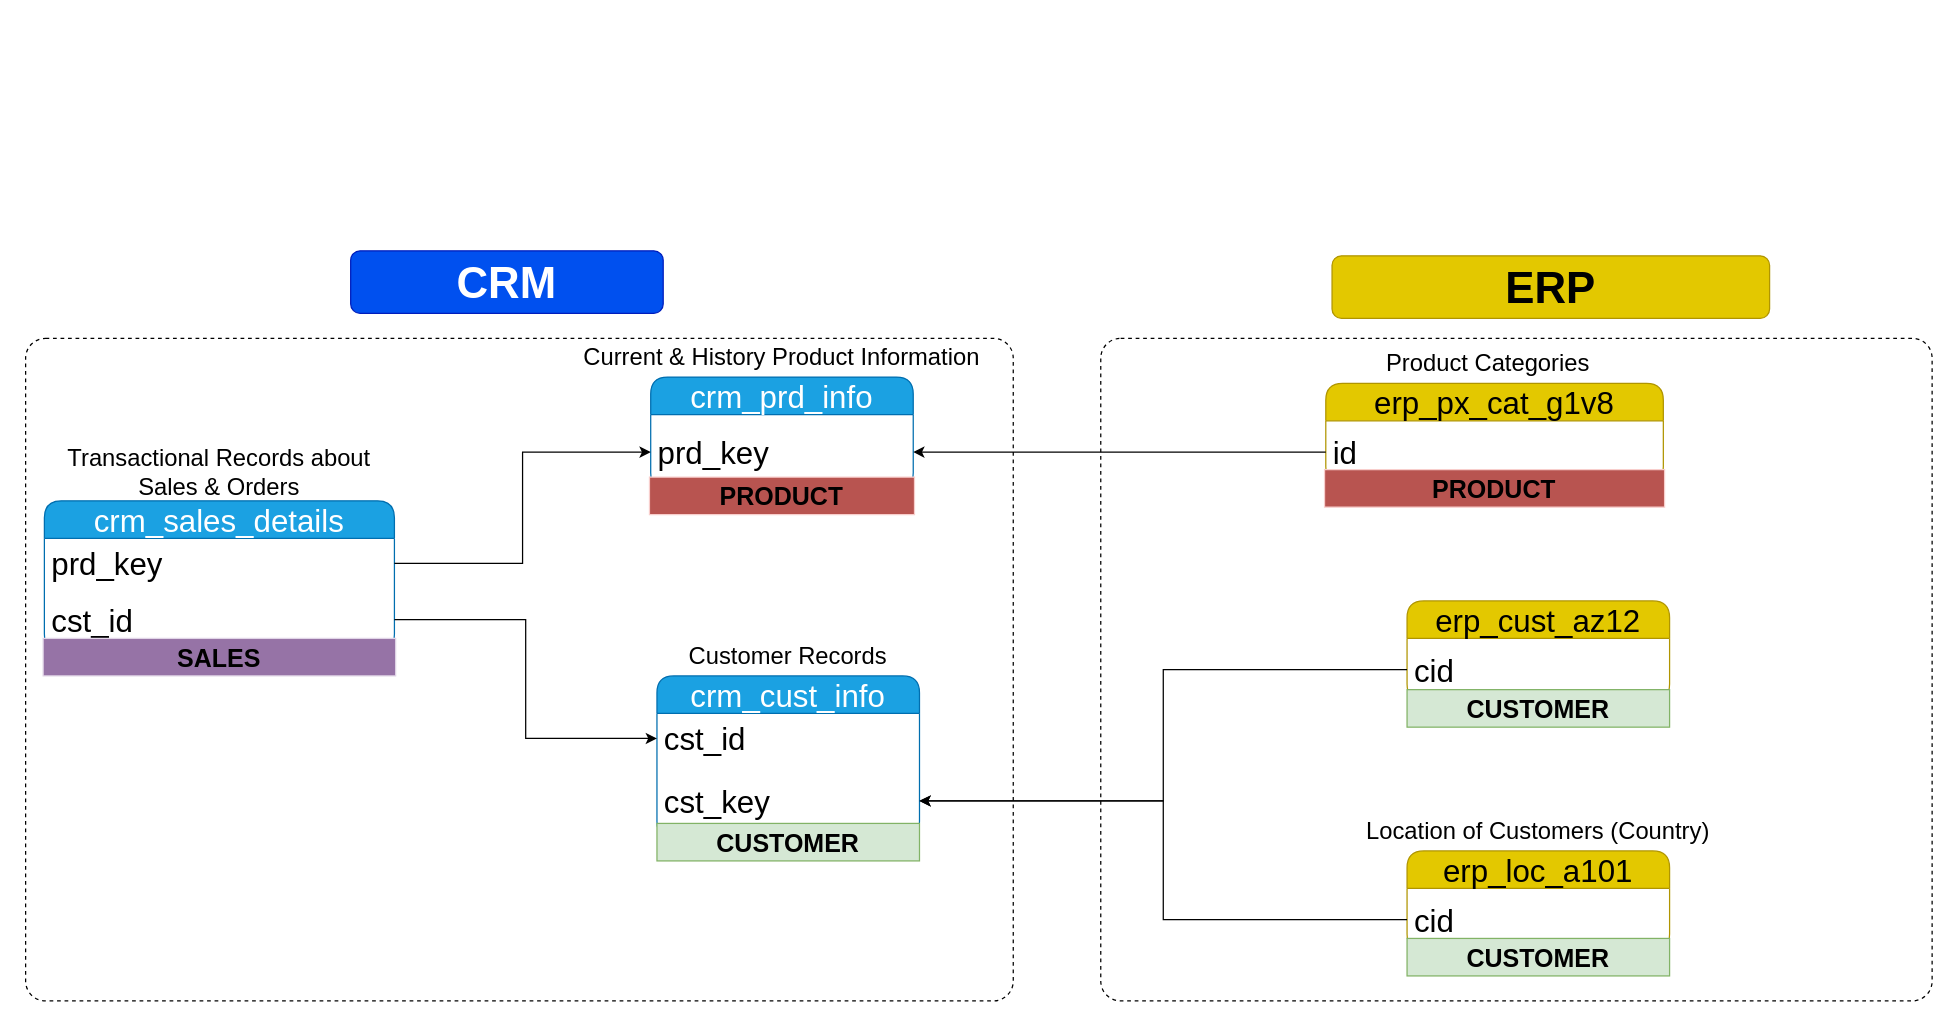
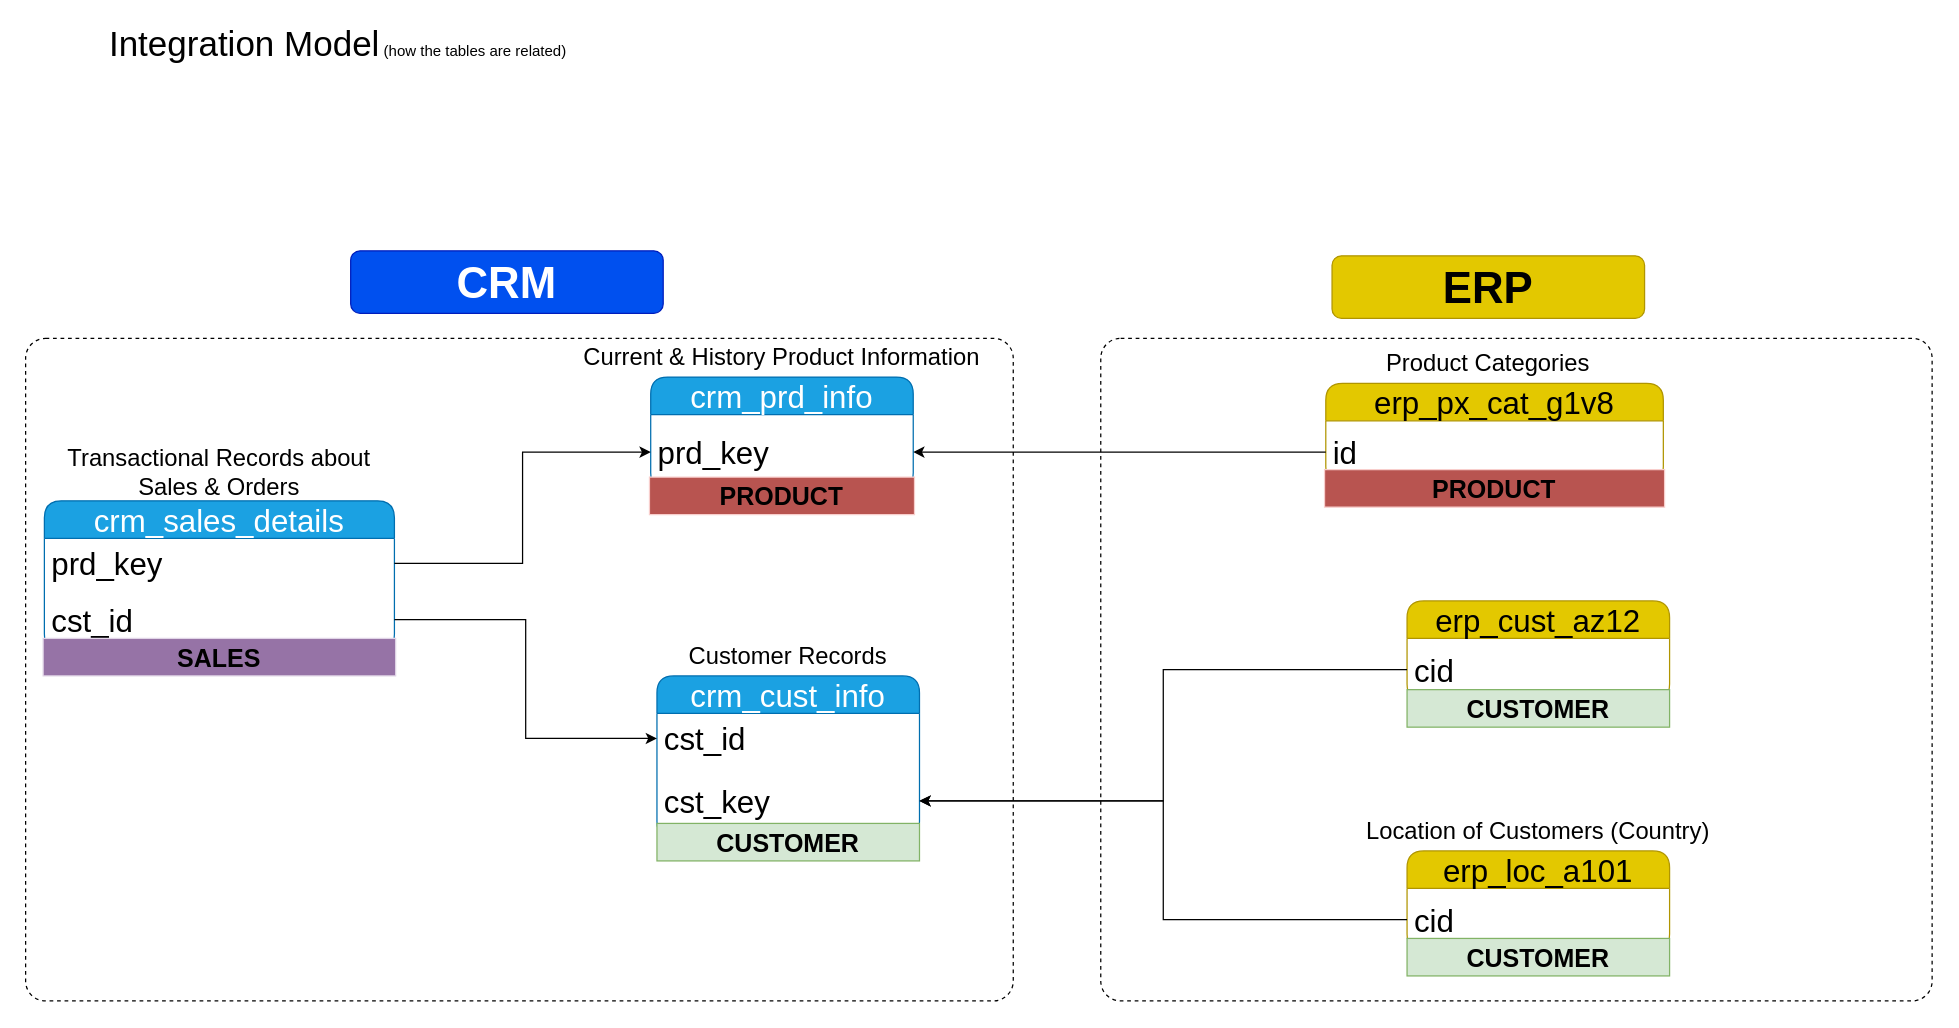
none -> (338, 44)
(1551, 287) -> (1488, 287)
